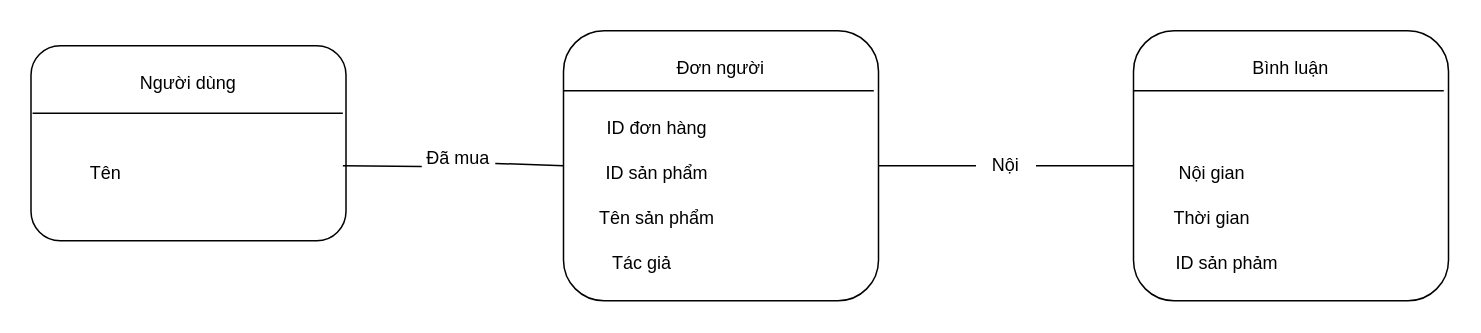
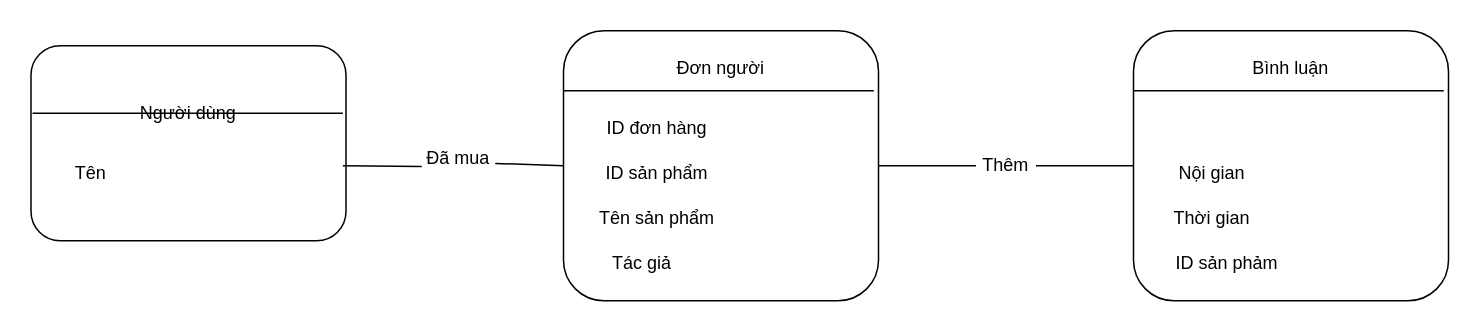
(188, 83) -> (188, 113)
(1006, 166) -> (1006, 166)
(106, 173) -> (91, 173)
